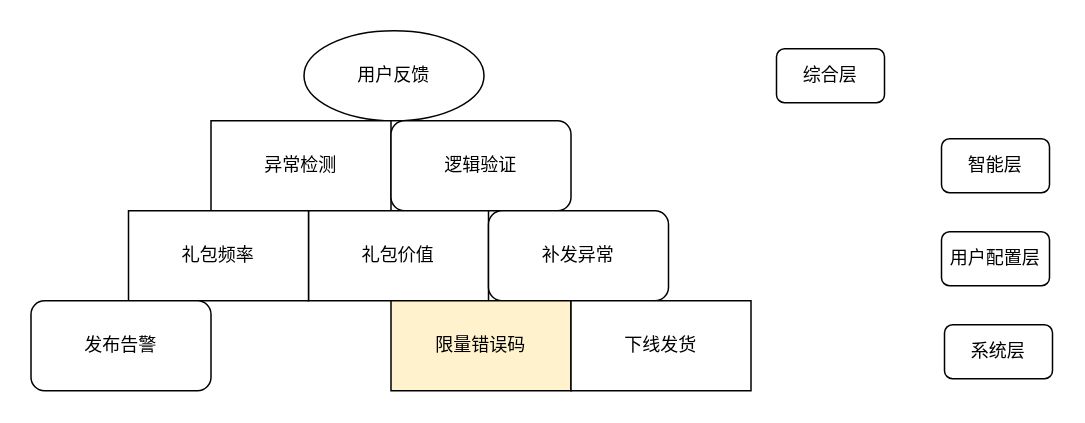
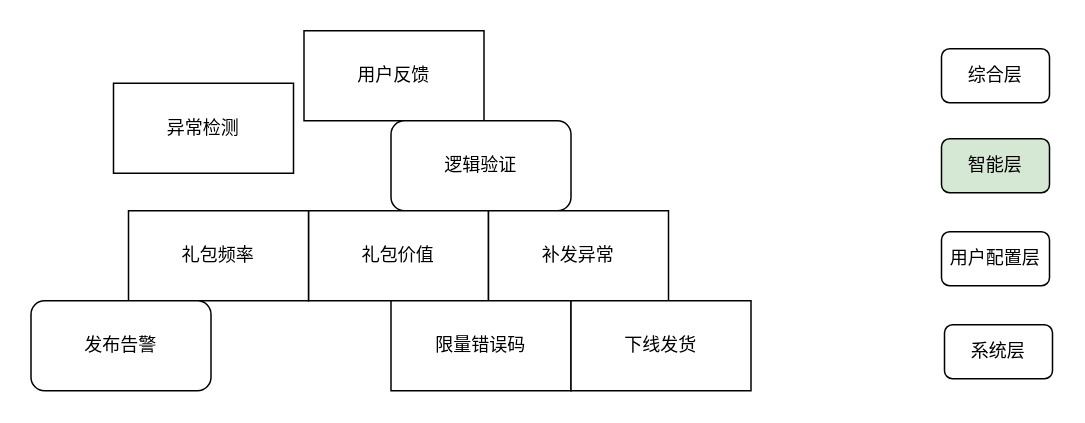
(394, 76) -> (394, 76)
(830, 76) -> (995, 76)
(301, 166) -> (203, 128)
(995, 166) -> (995, 166)
(578, 256) -> (578, 256)
(481, 346) -> (481, 346)
